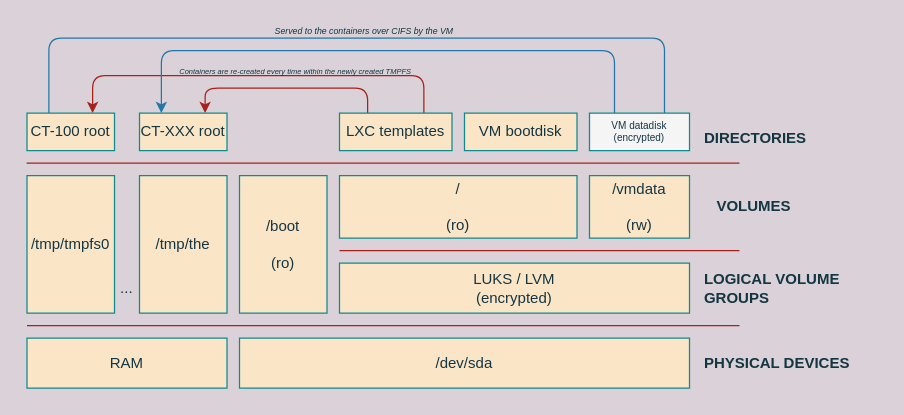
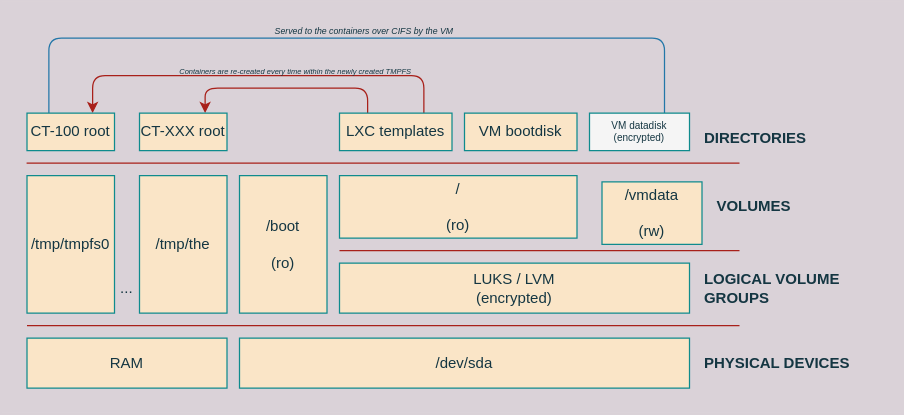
(392, 51) -> none
(639, 207) -> (652, 213)
